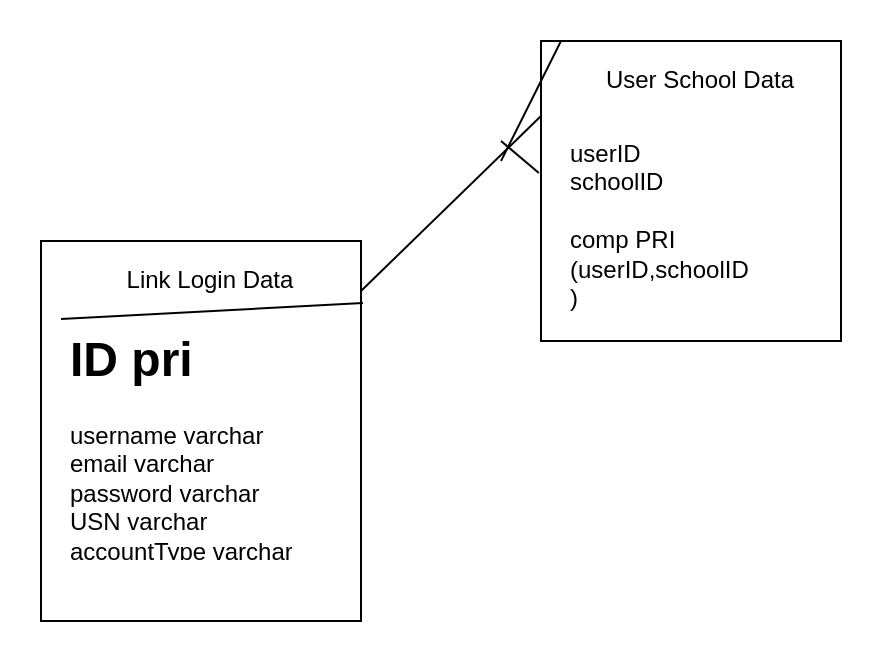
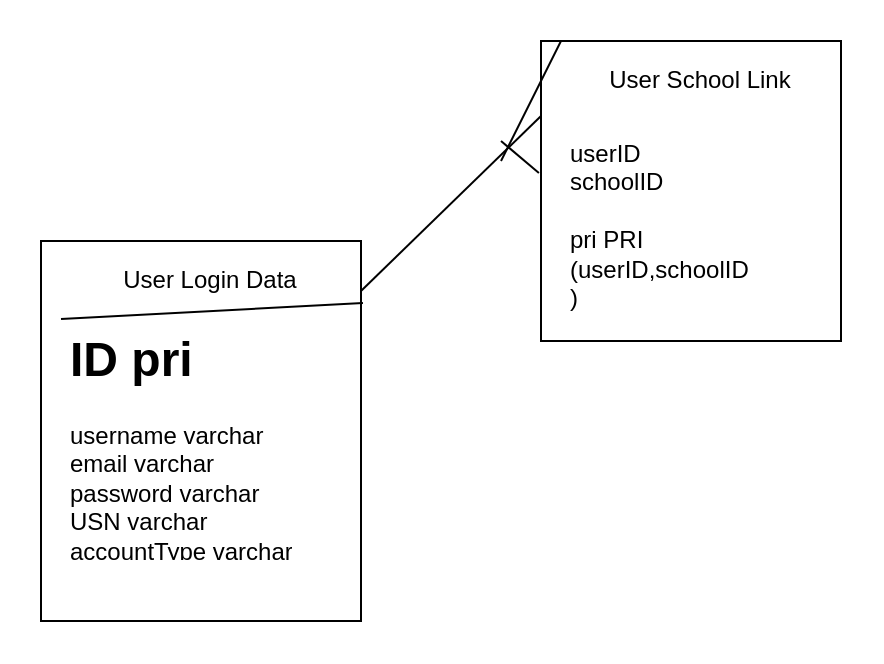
(701, 81) -> (701, 81)
(693, 213) -> (693, 213)
(211, 281) -> (211, 281)
